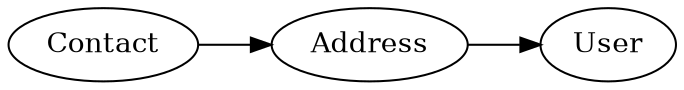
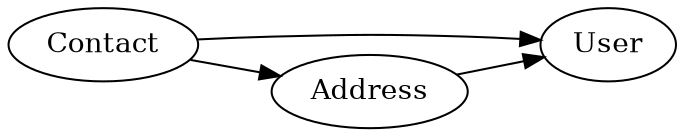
none -> (359, 35)
